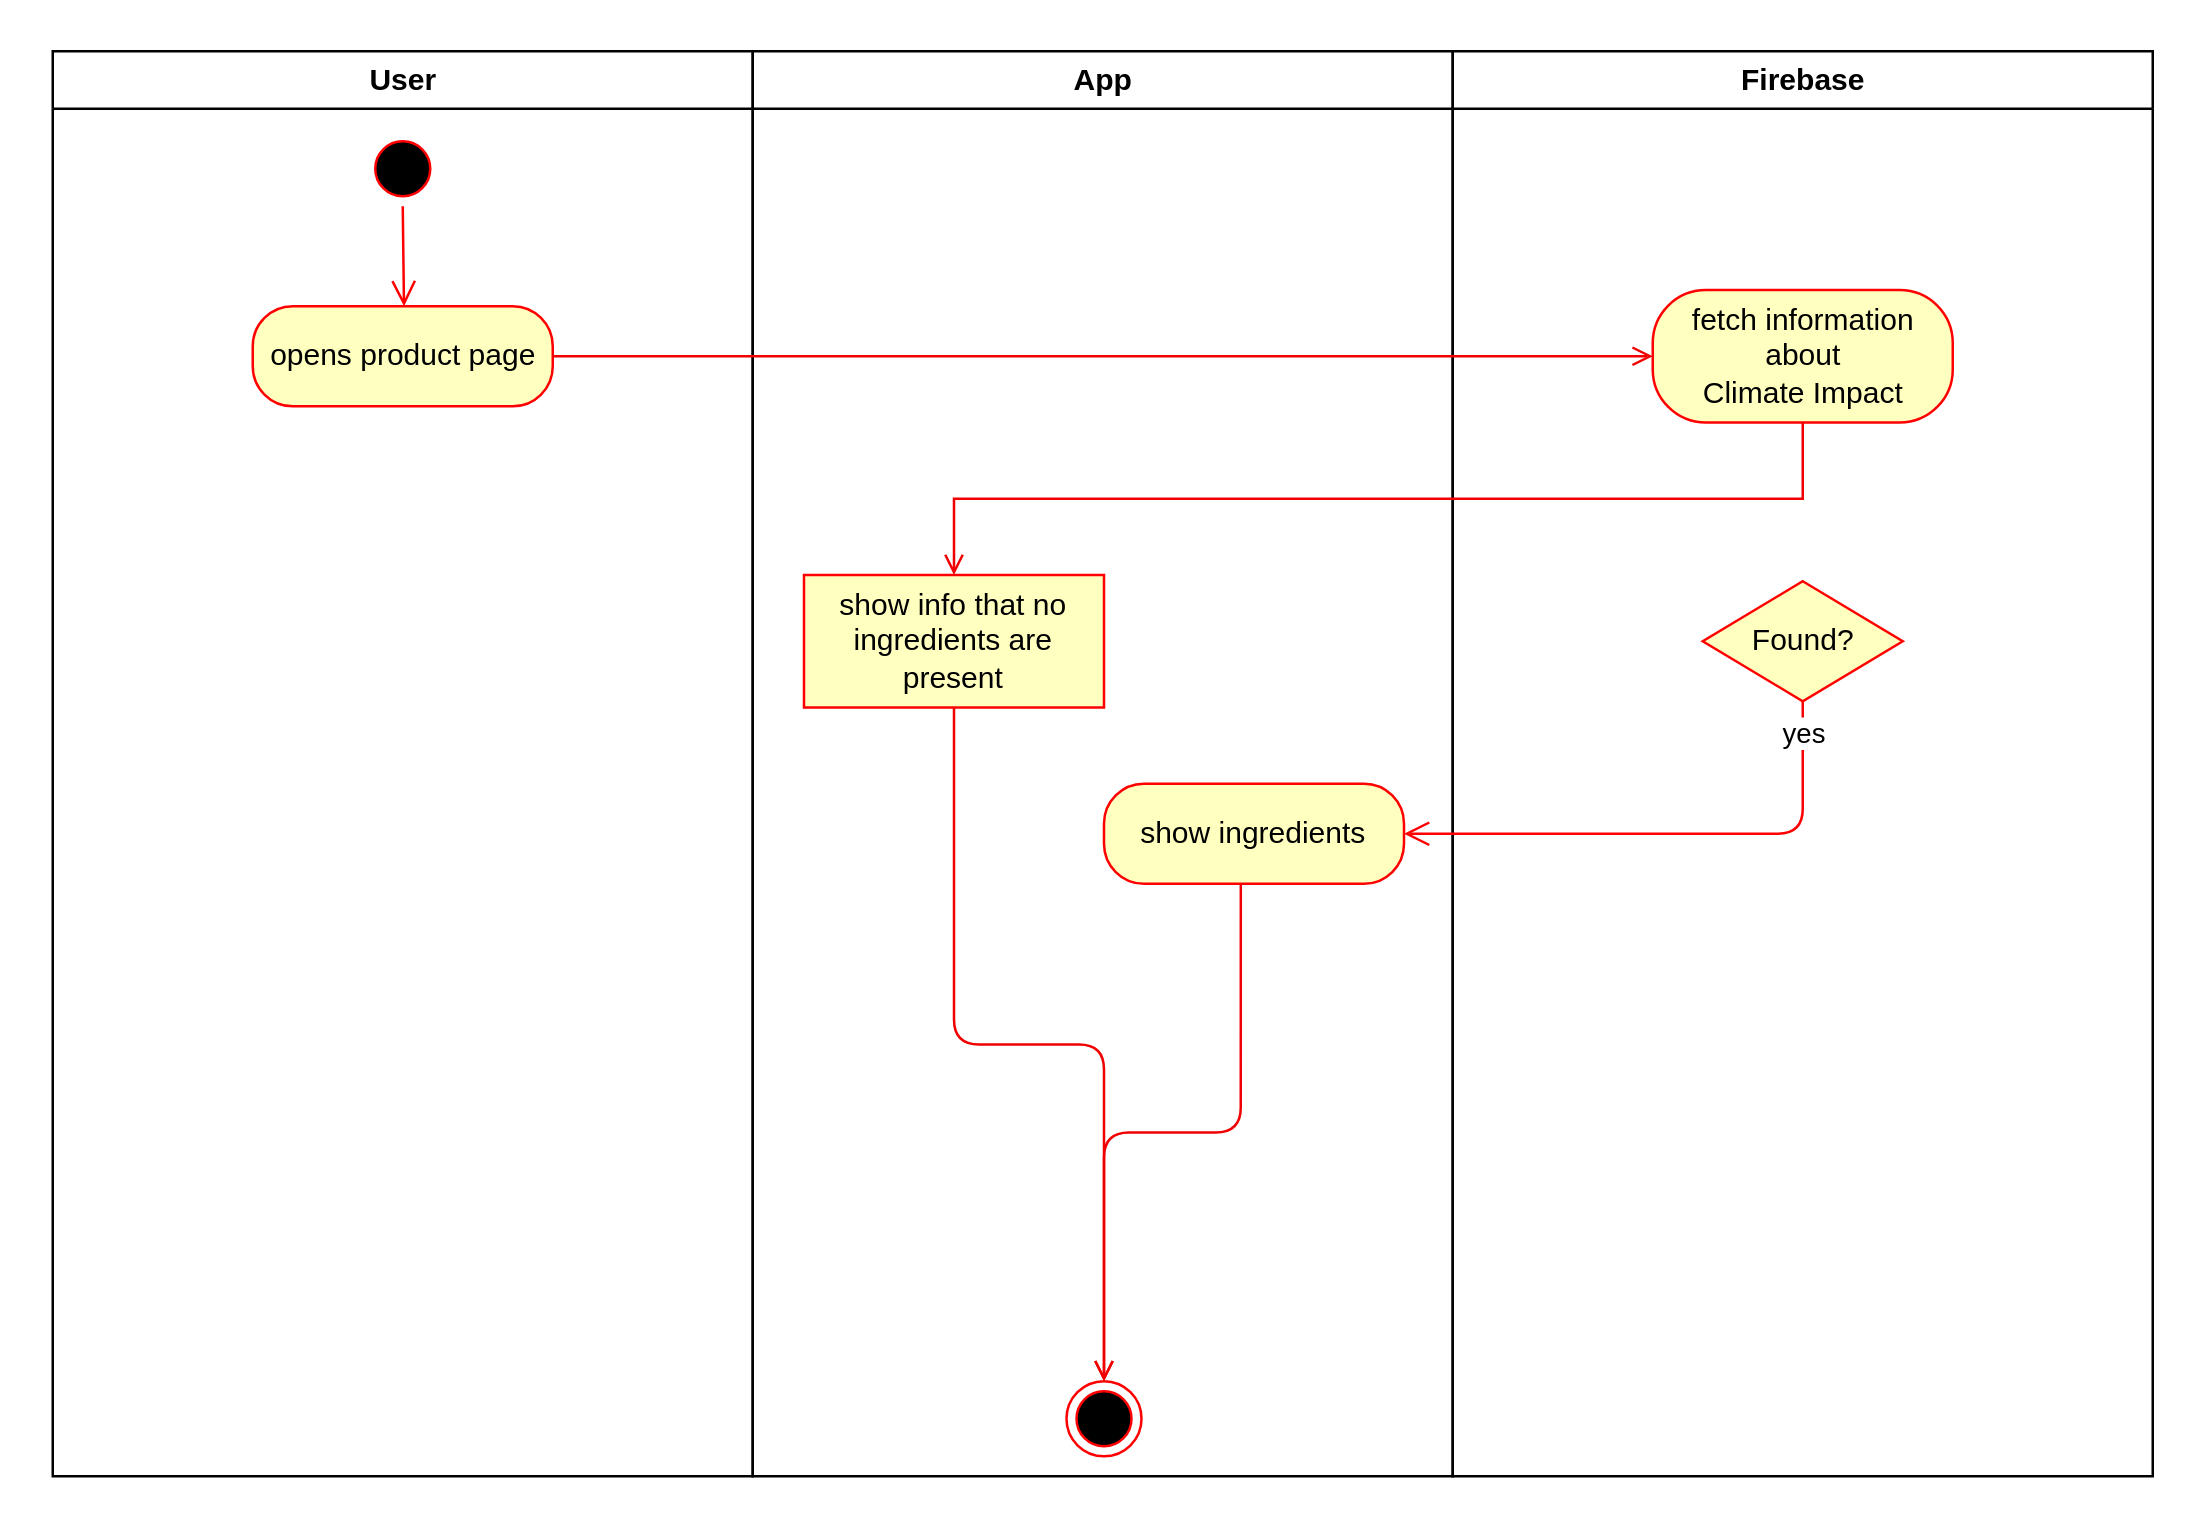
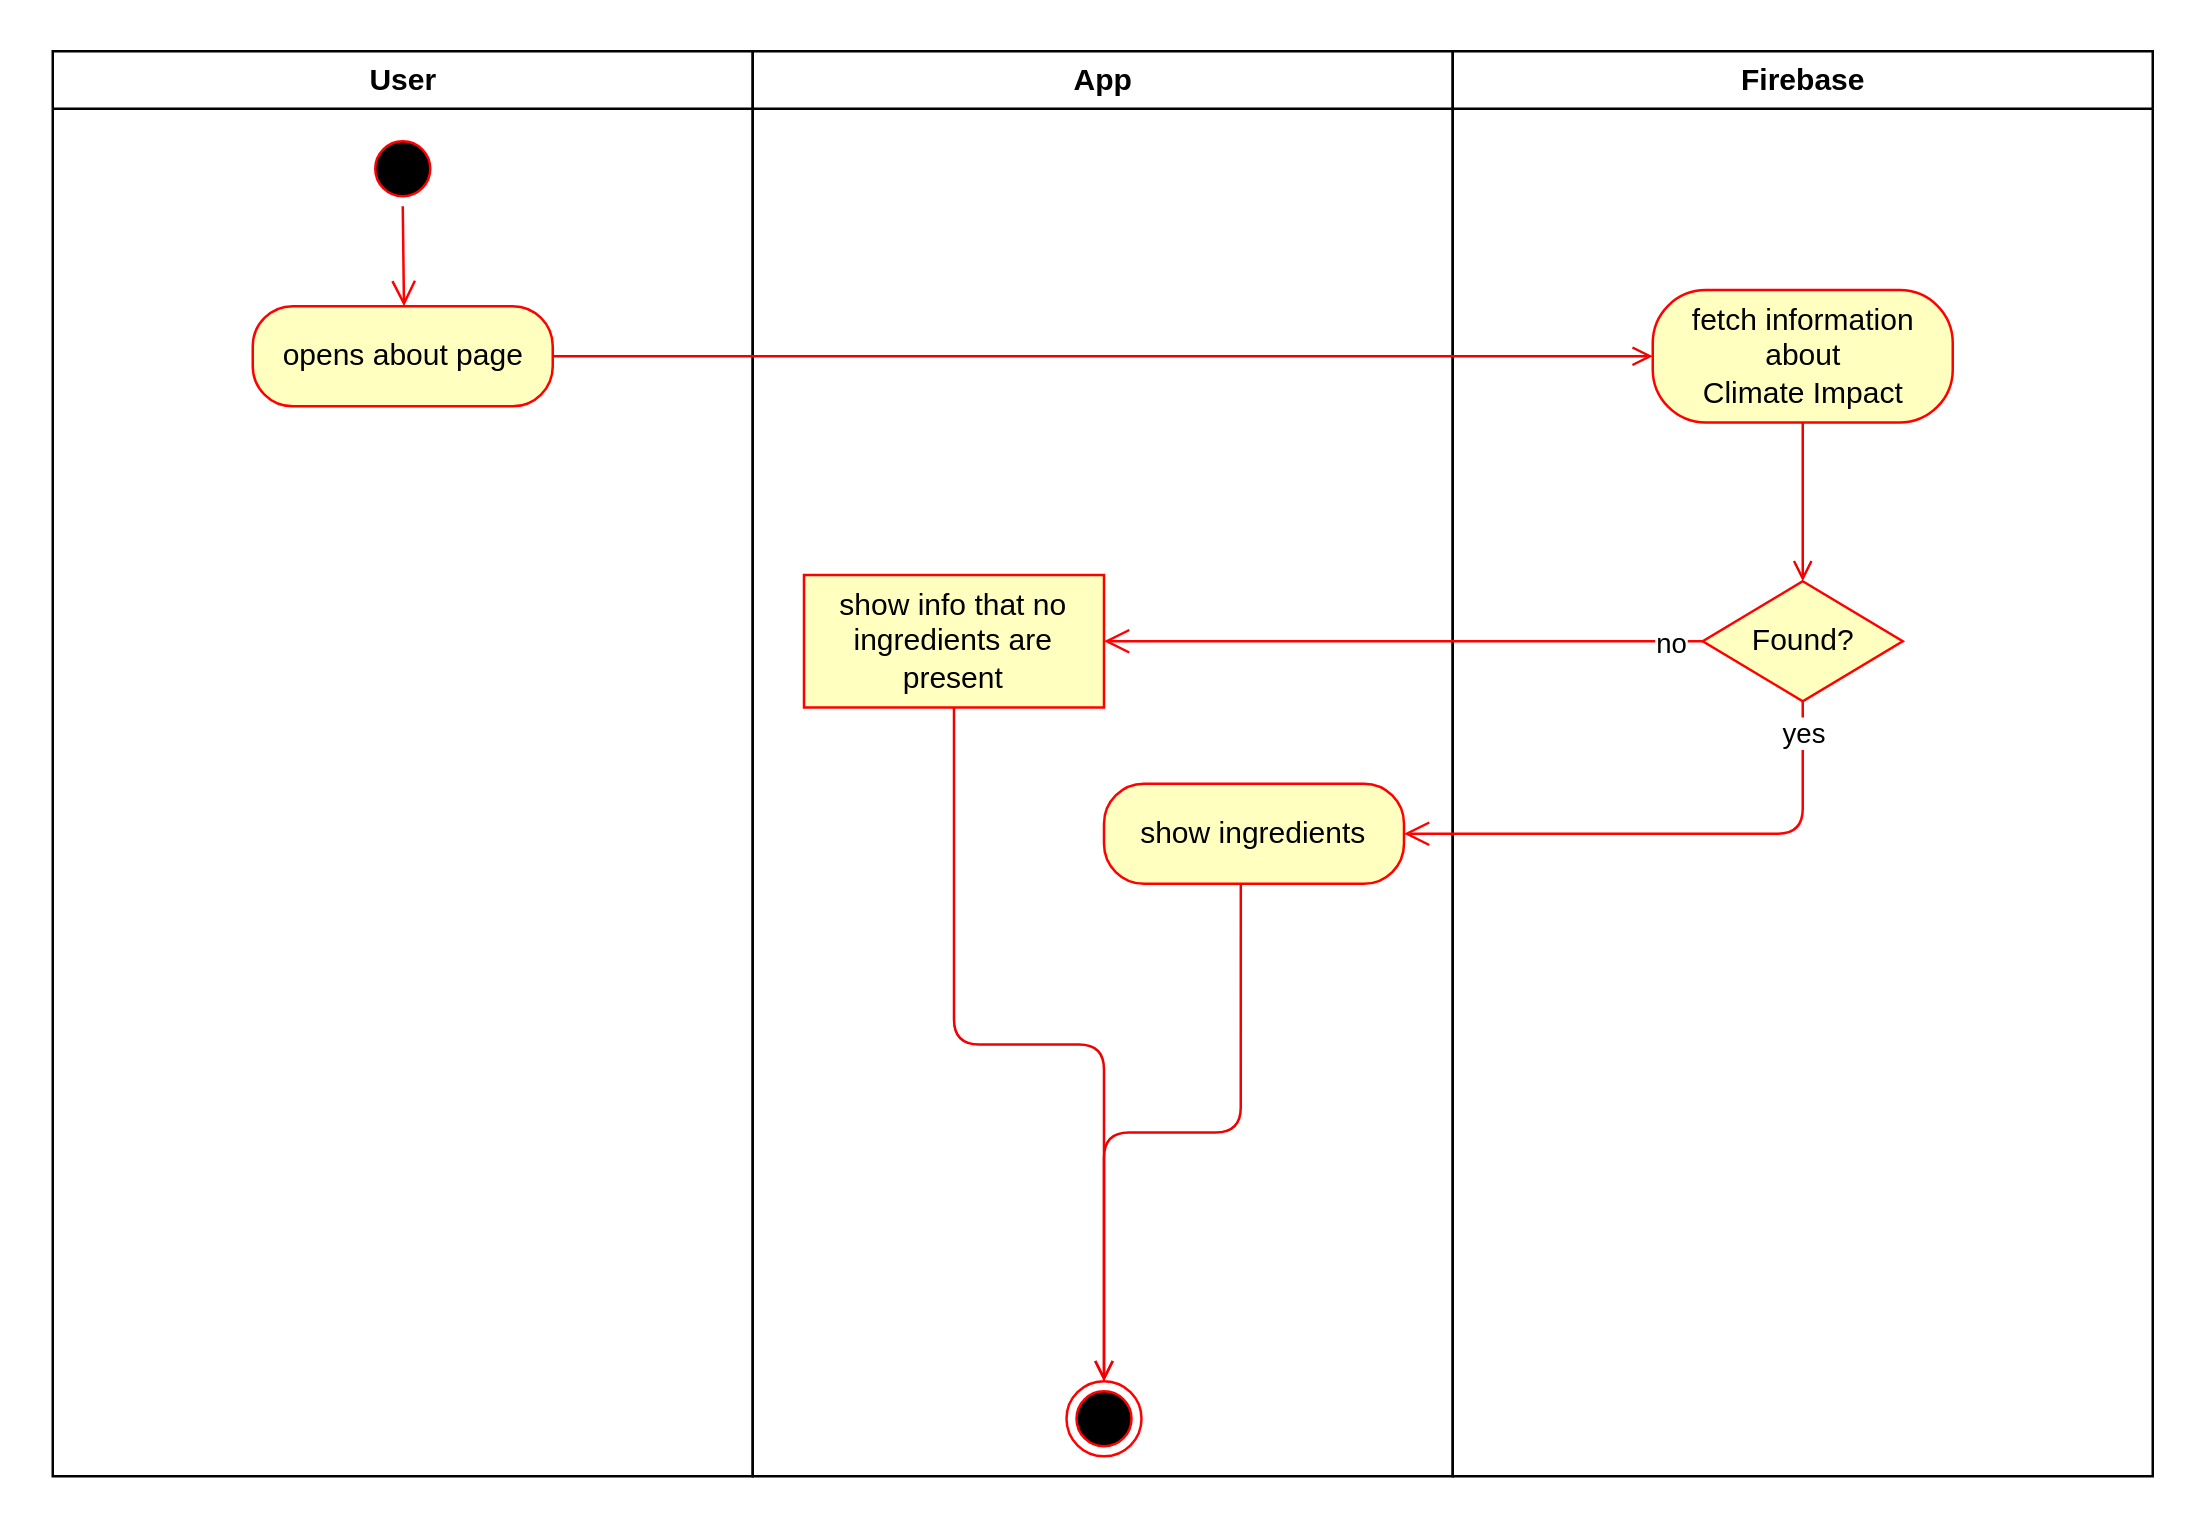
(404, 356) -> (404, 356)
(1166, 499) -> (1803, 535)
none -> (1278, 641)
